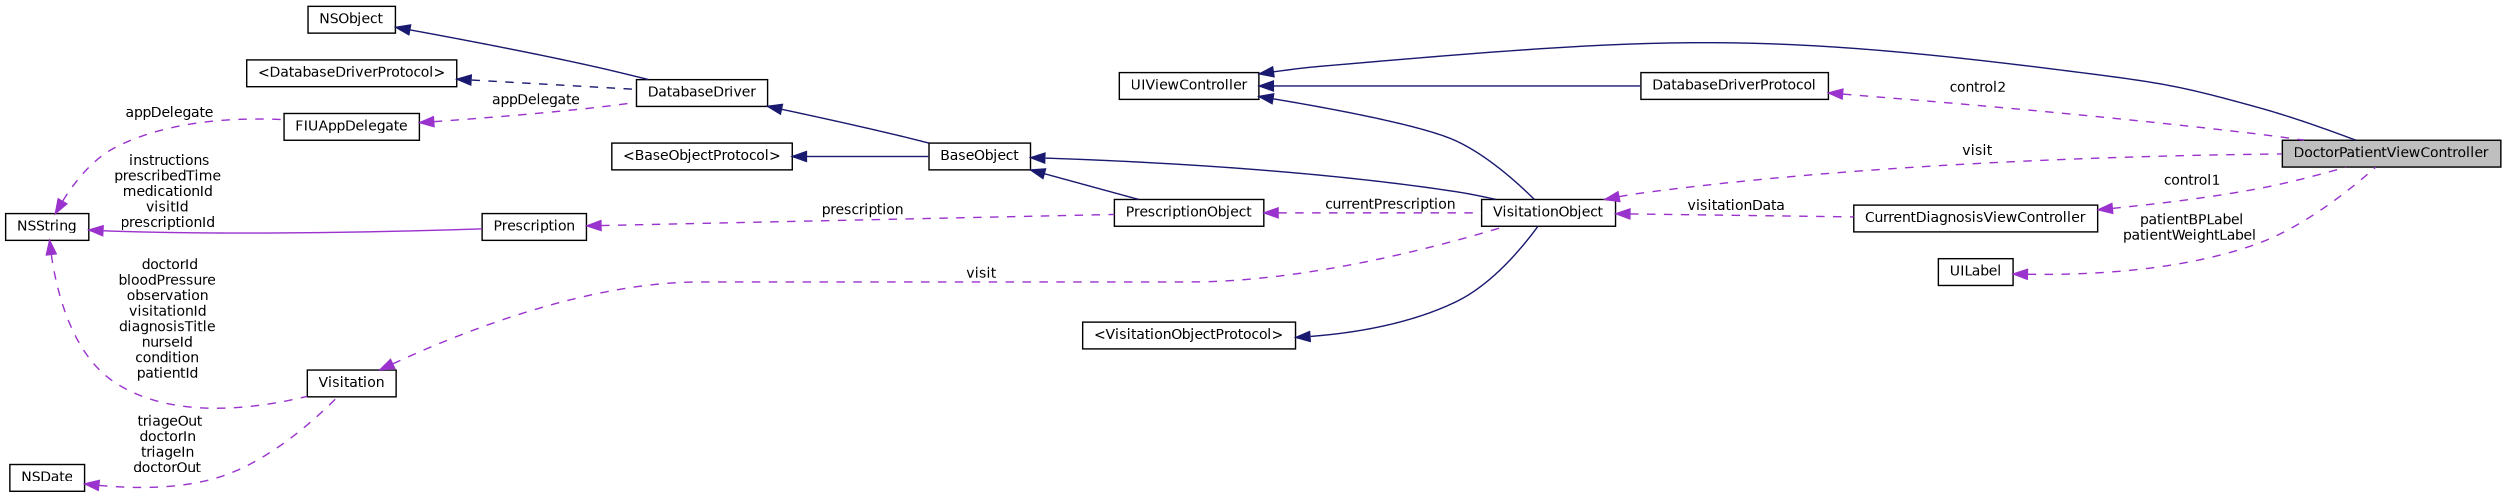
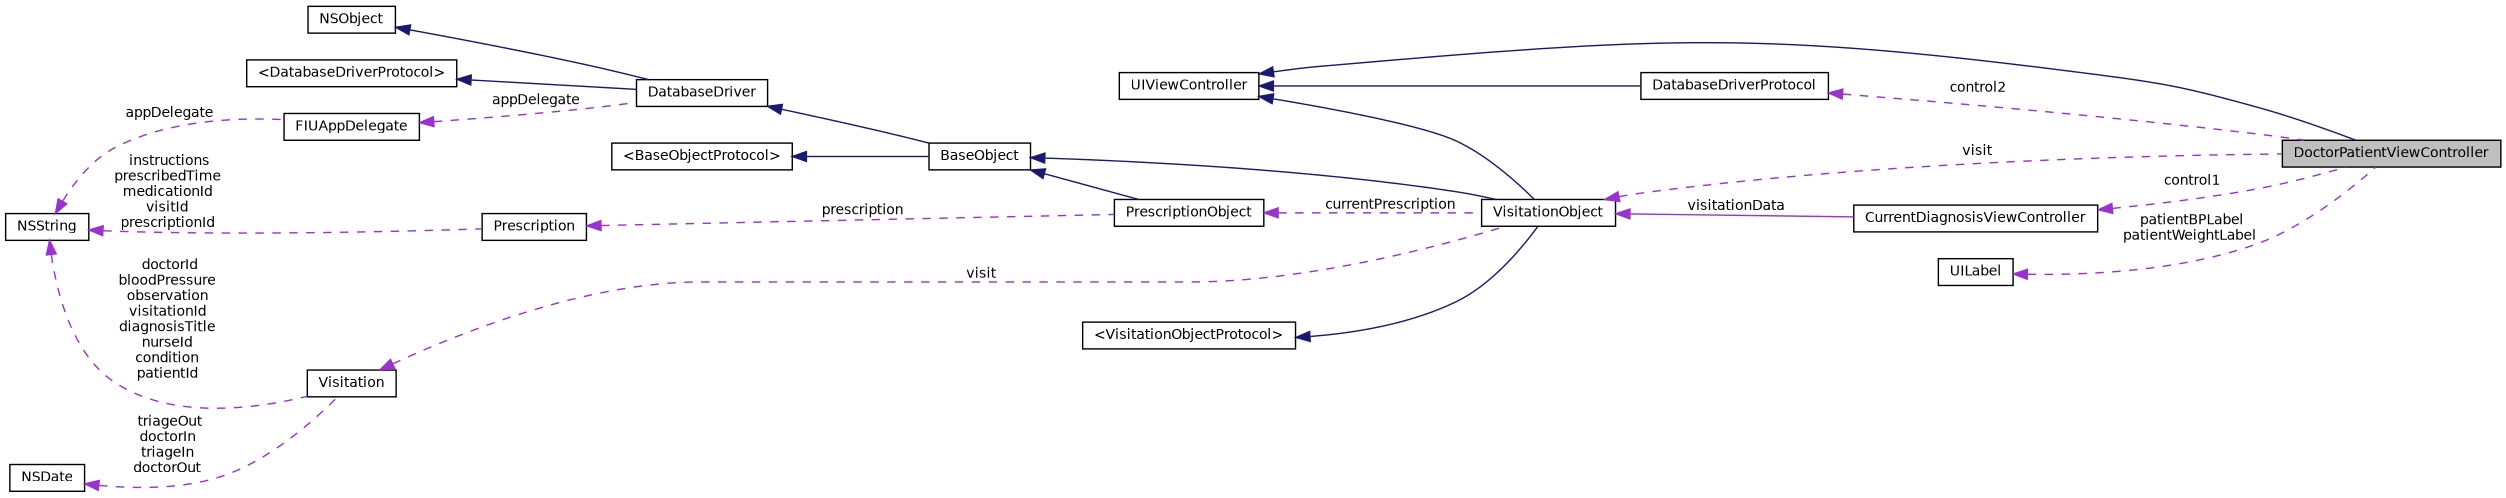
(554, 85) -> (554, 85)
(1742, 215) -> (1742, 215)
(293, 233) -> (293, 233)
